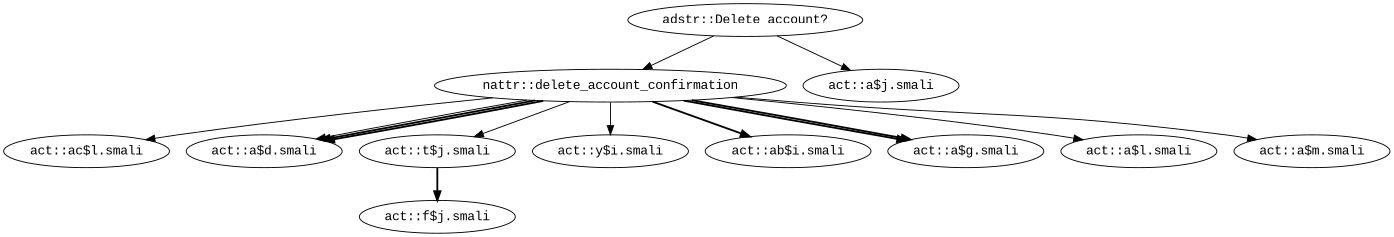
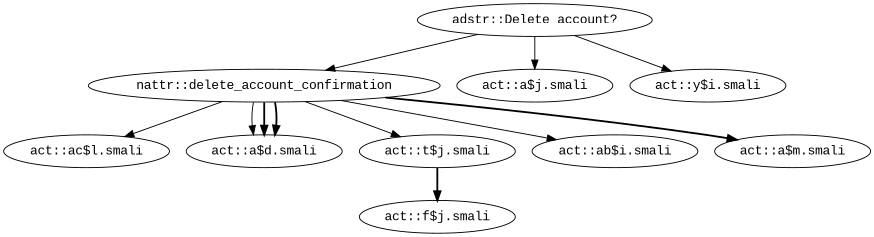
(610, 114) -> (618, 52)
(992, 114) -> (557, 116)
(697, 118) -> (444, 119)
(966, 151) -> none
(1139, 151) -> none
